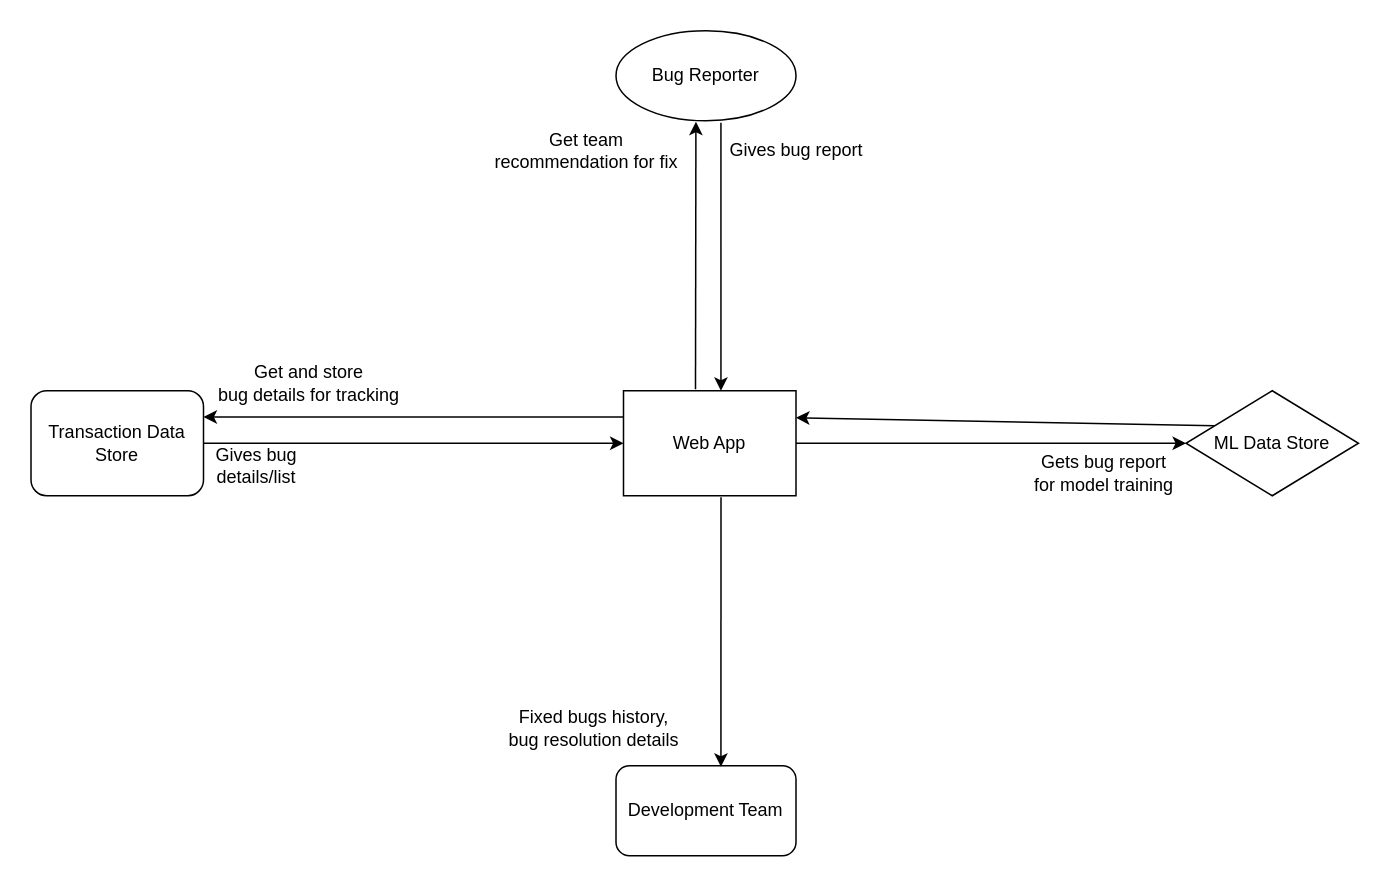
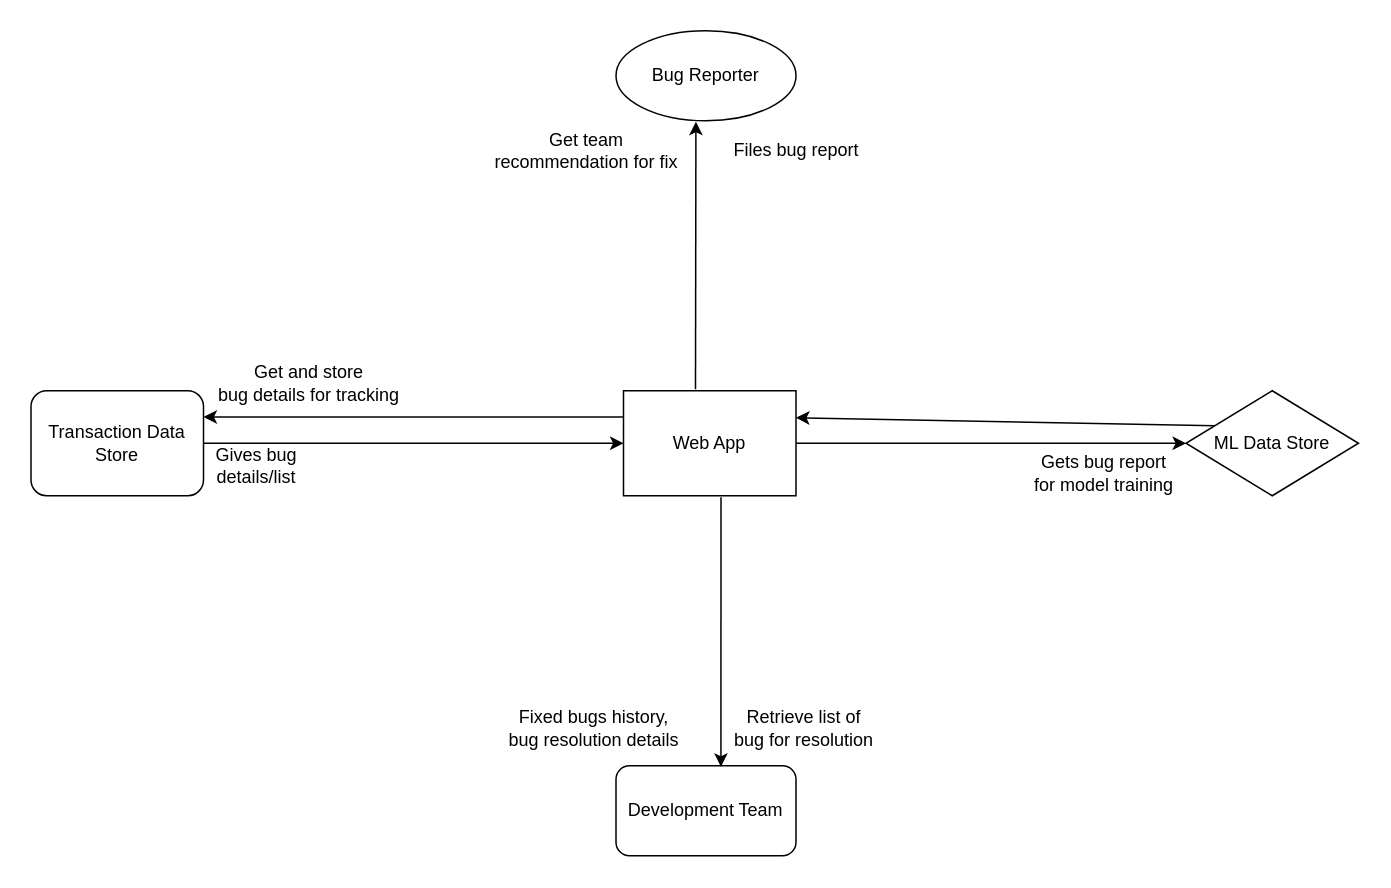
(797, 151) -> (797, 151)
(721, 252) -> none
none -> (803, 728)
